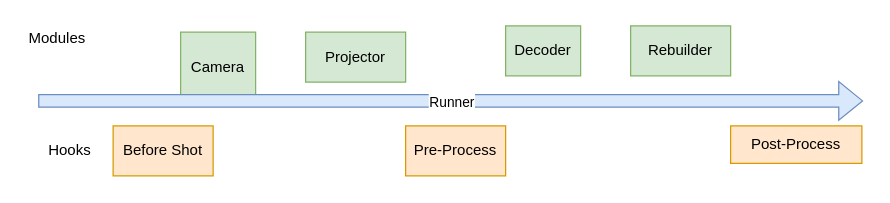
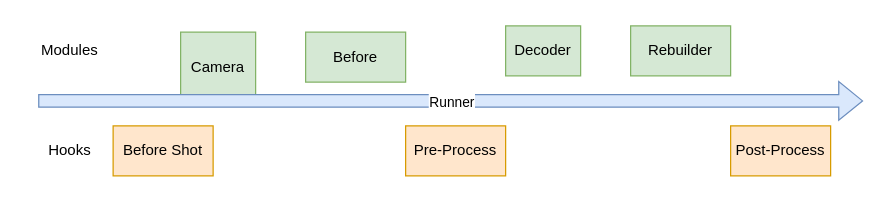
(57, 38) -> (69, 51)
(356, 57) -> (356, 57)
(796, 144) -> (781, 151)
